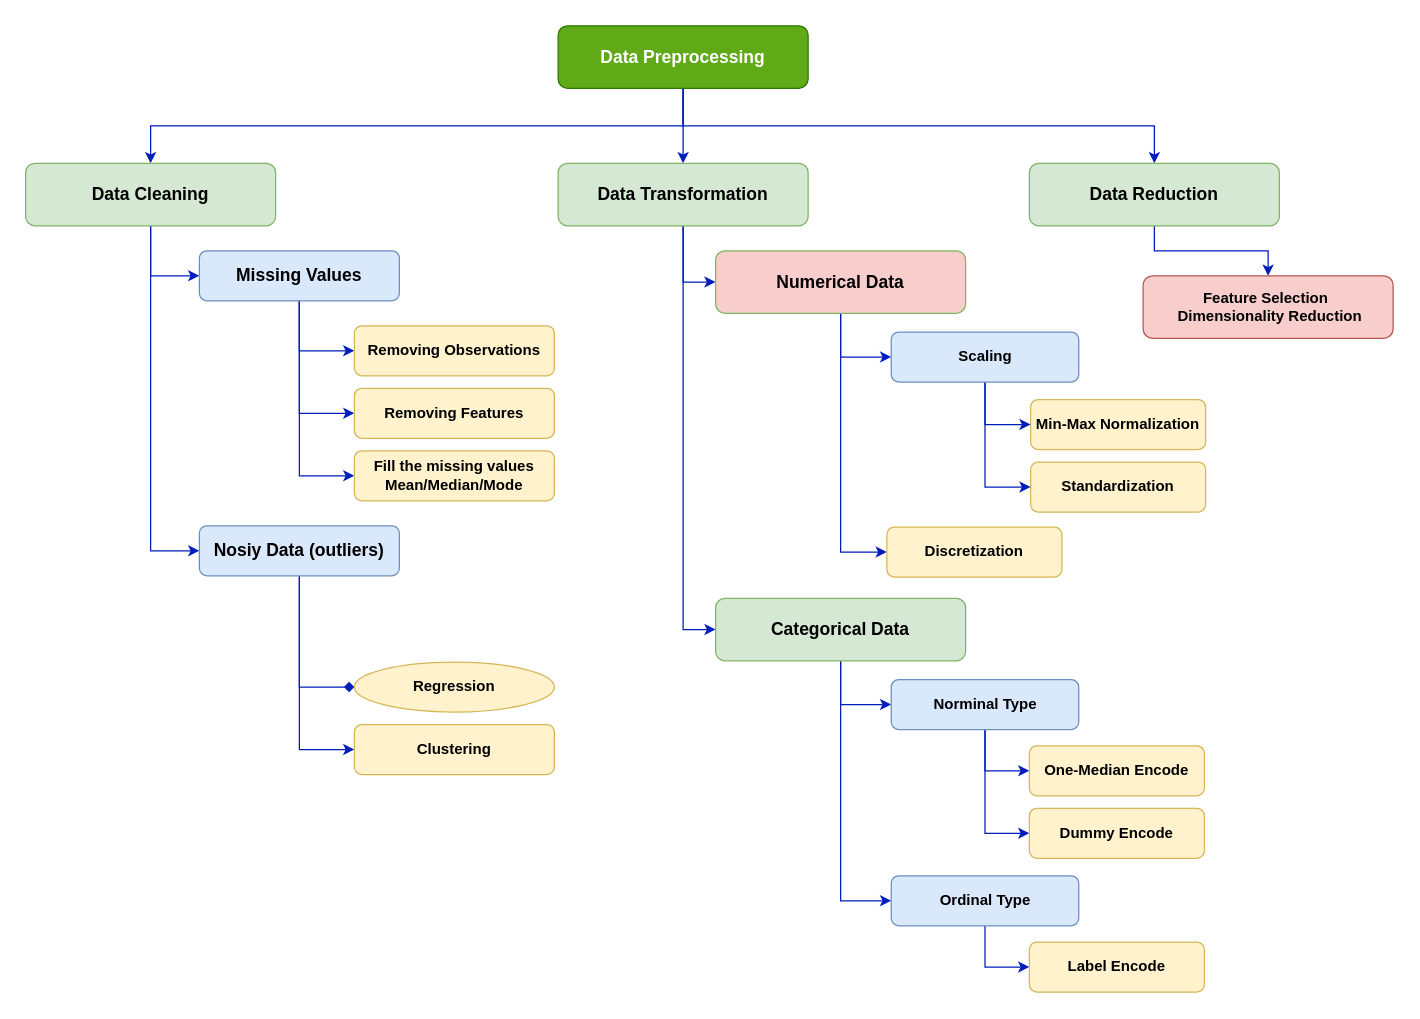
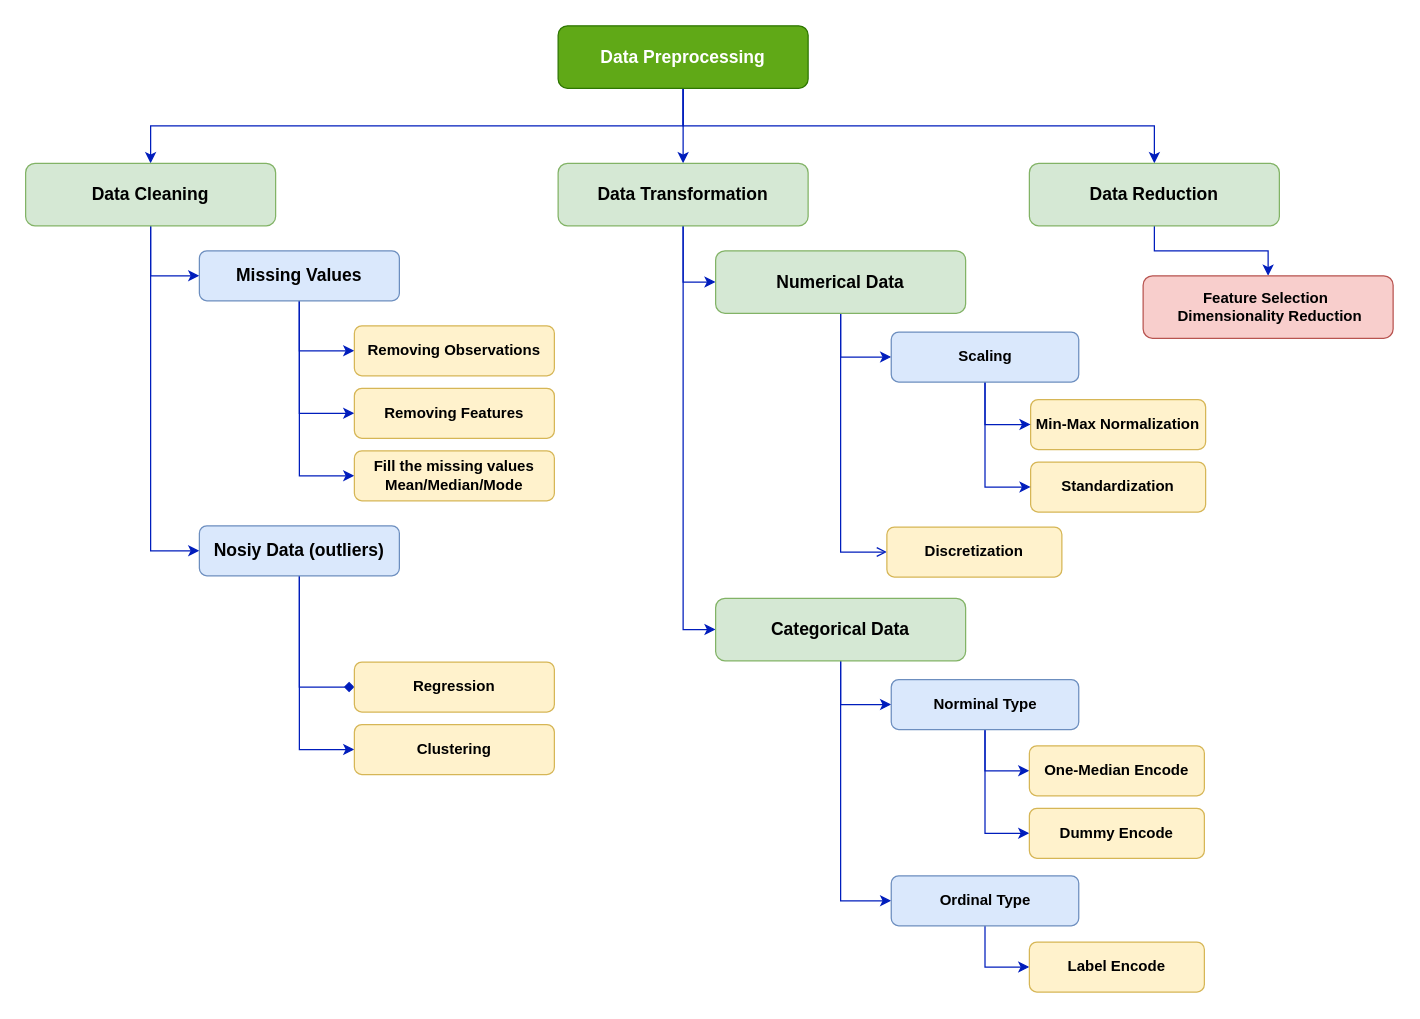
(841, 282) -> (841, 282)
(877, 552) -> (878, 552)
(454, 687) -> (454, 687)
